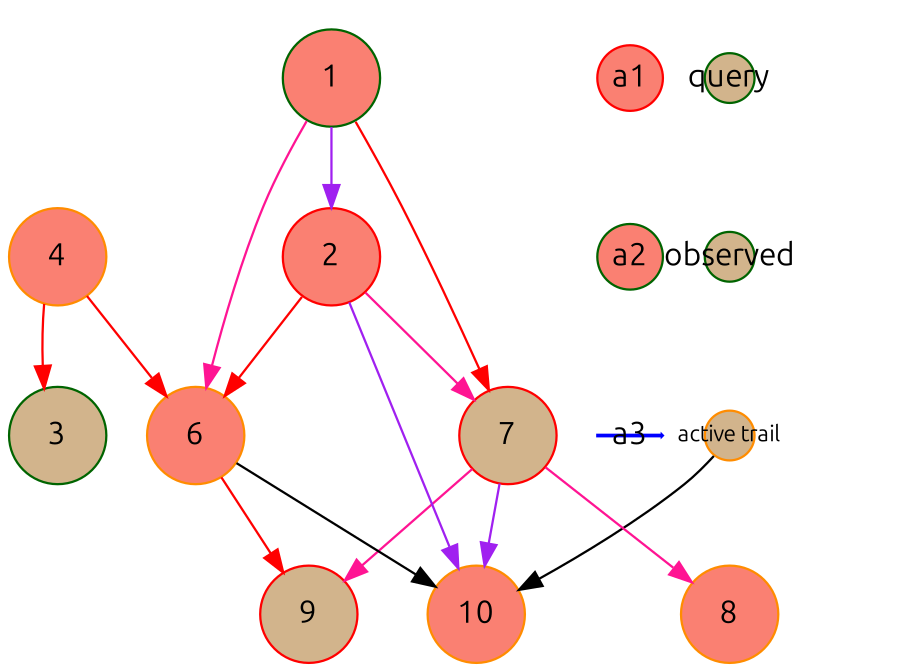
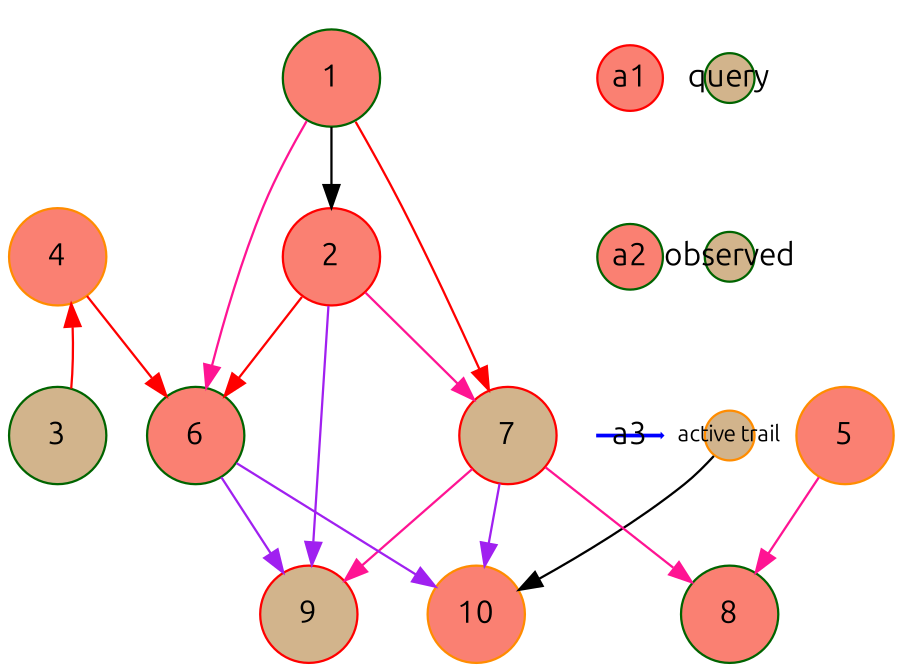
(331, 156) -> (331, 156)
(43, 335) -> (73, 358)
(399, 425) -> (321, 424)
(196, 436) -> (196, 436)
none -> (845, 436)
(246, 515) -> (246, 515)
(326, 519) -> (331, 522)
(730, 614) -> (730, 614)
